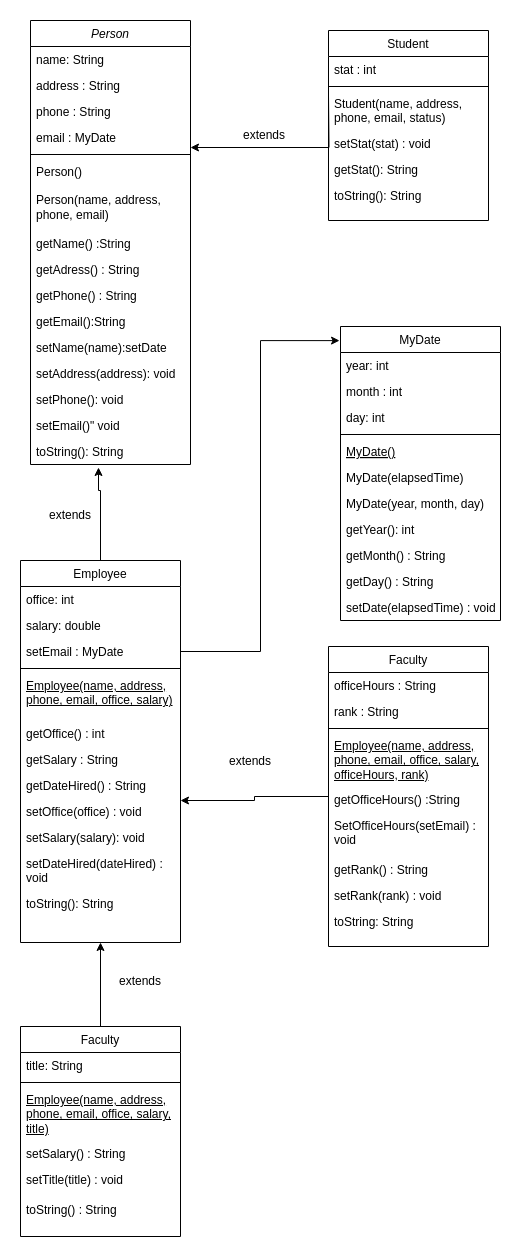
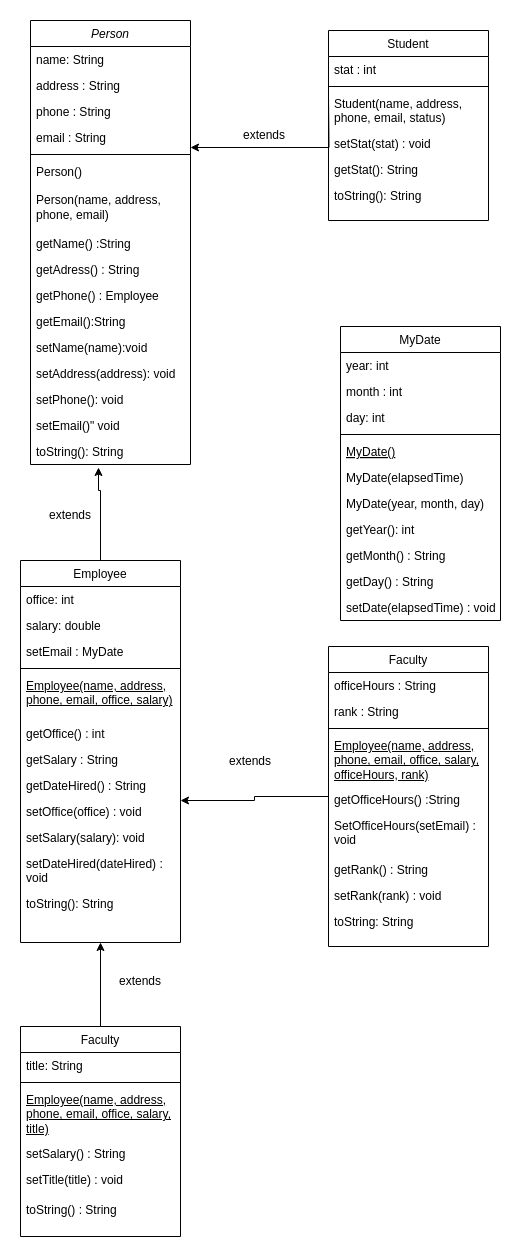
(75, 138) -> (74, 138)
(94, 296) -> (100, 296)
(105, 348) -> (93, 348)
(261, 500) -> none
